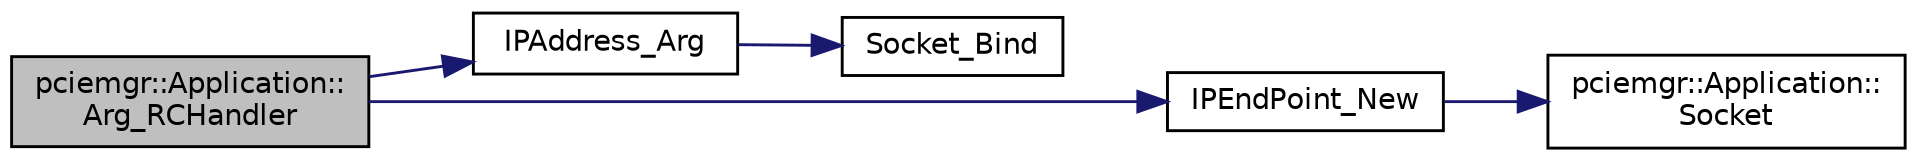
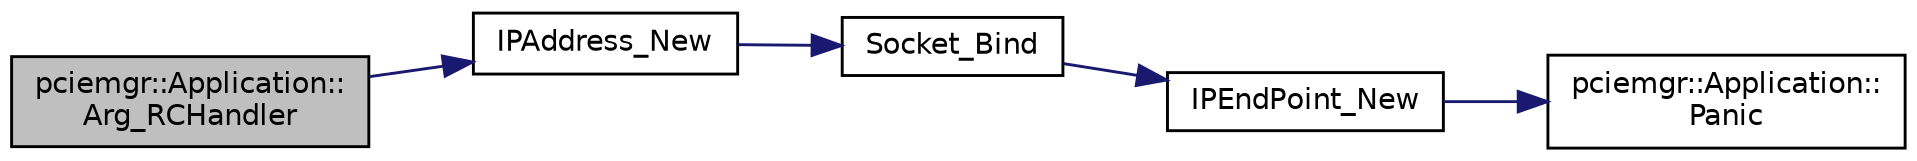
(606, 44) -> (606, 44)
(753, 102) -> (1100, 69)
(1727, 102) -> (1727, 102)
